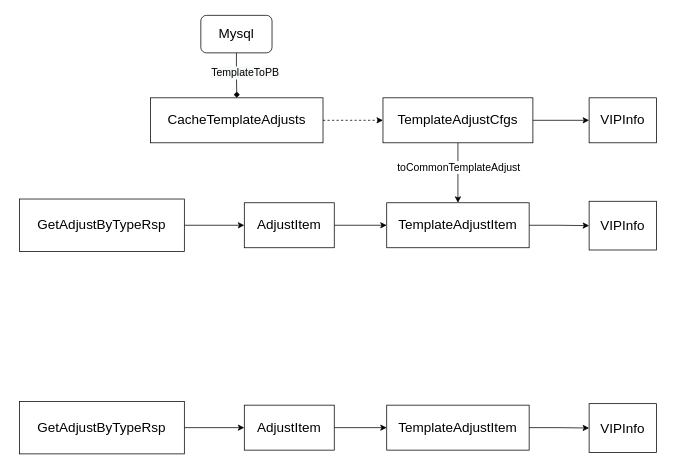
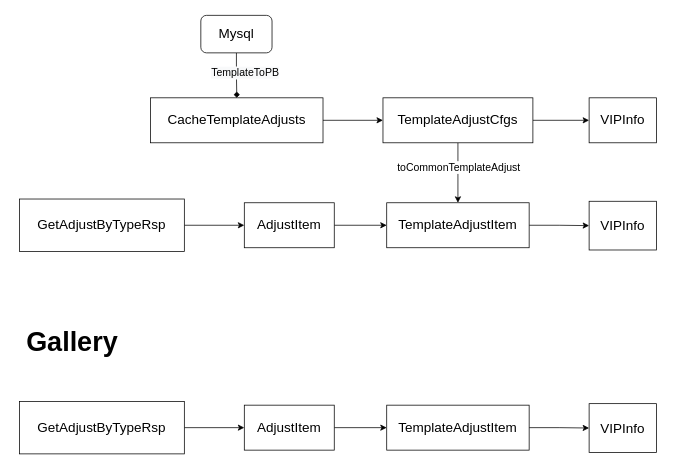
(350, 120) -> (350, 120)
none -> (72, 342)
